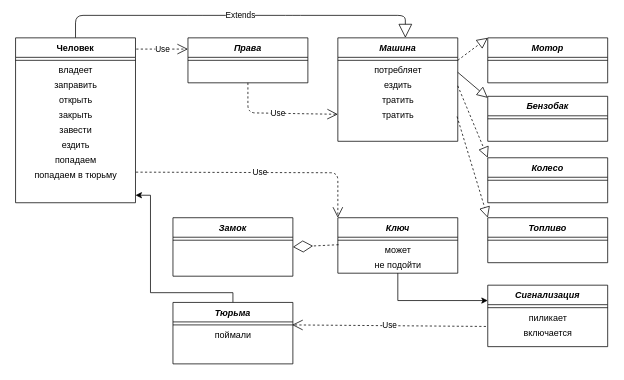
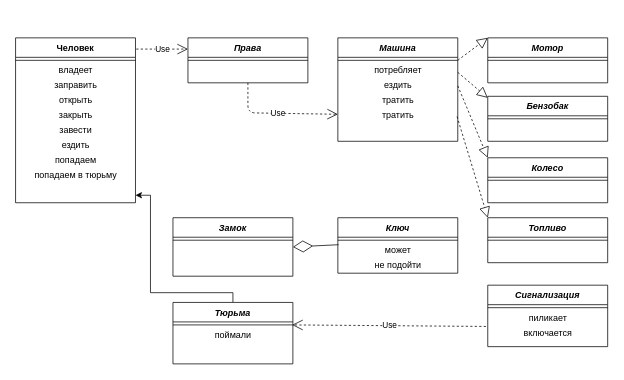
(234, 15) -> none
(469, 82) -> (469, 82)
(256, 173) -> none
(324, 246) -> (324, 246)
(428, 301) -> none
